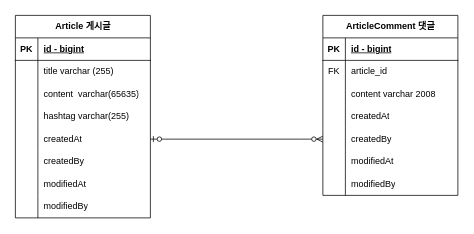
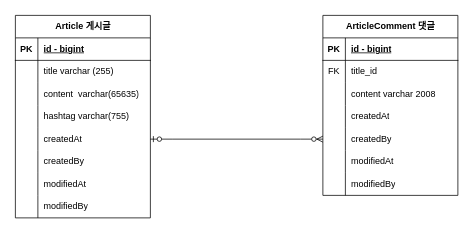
(373, 72) -> (368, 72)
(93, 117) -> (93, 117)
